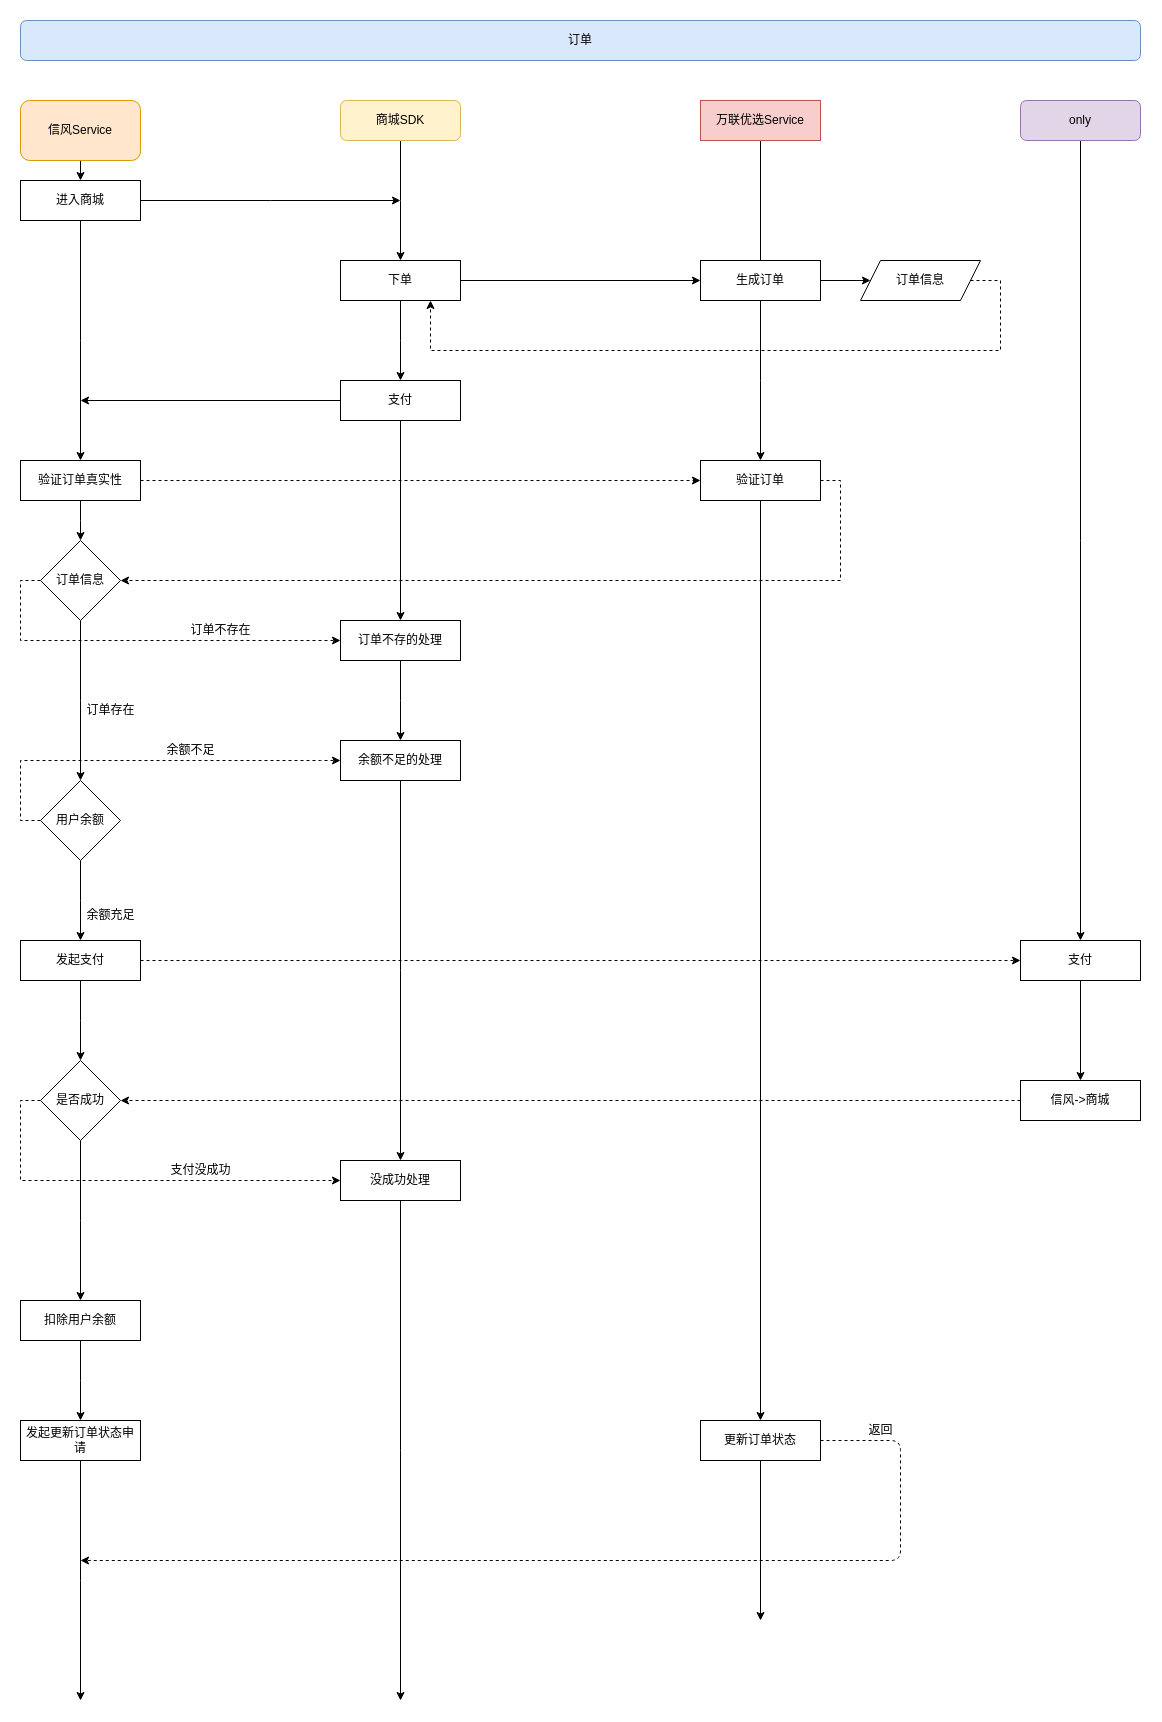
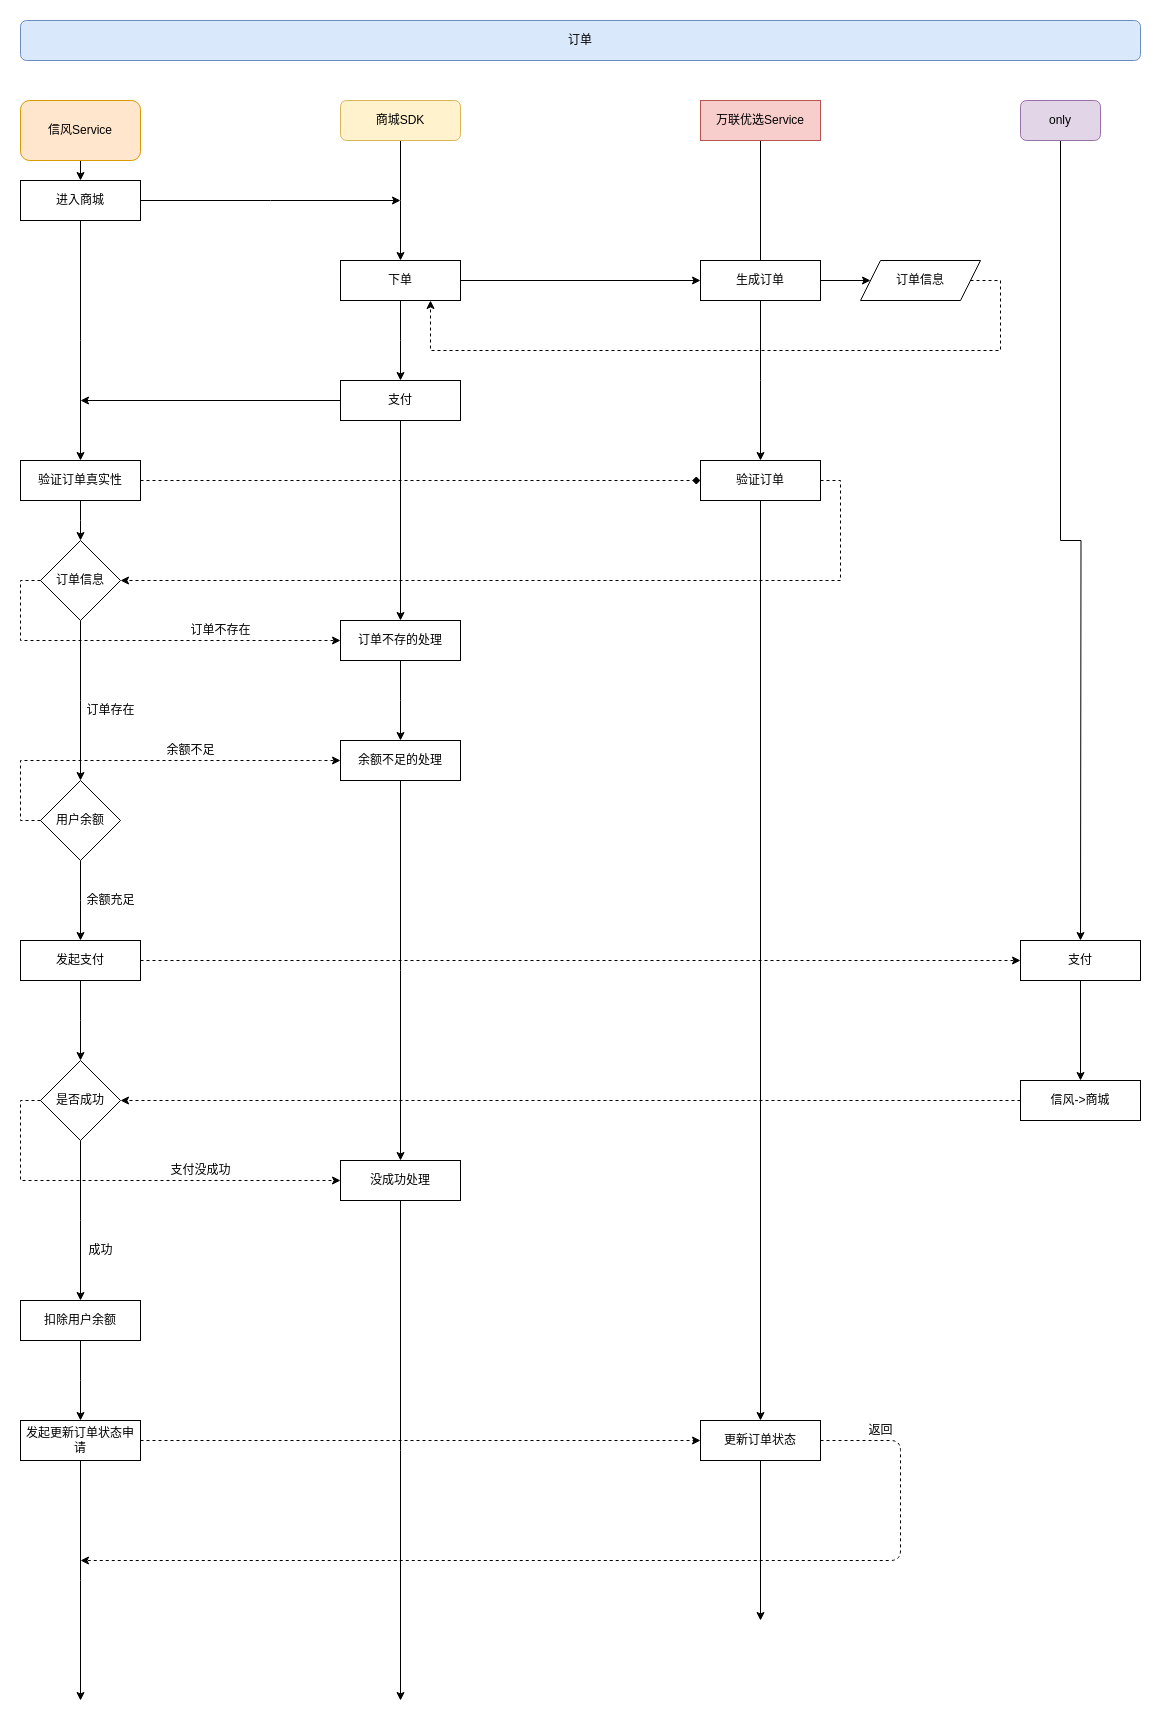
(1081, 121) -> (1061, 121)
(692, 481) -> (692, 481)
(111, 916) -> (111, 901)
none -> (101, 1251)
none -> (417, 1441)
